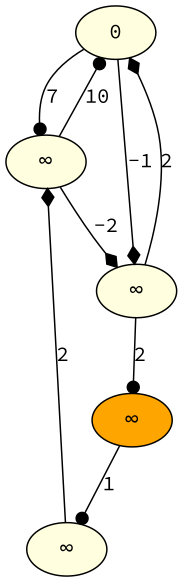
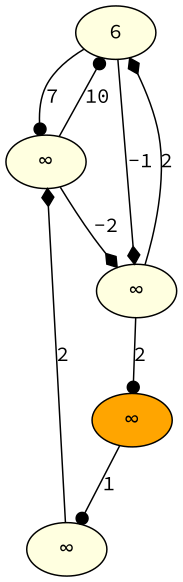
(116, 33) -> (116, 33)
